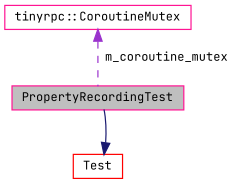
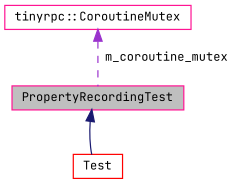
(106, 126) -> (90, 138)
